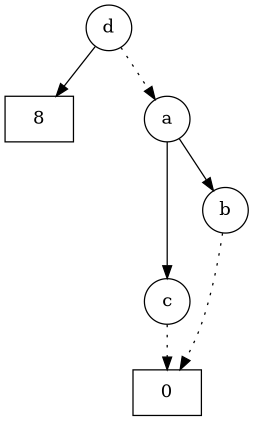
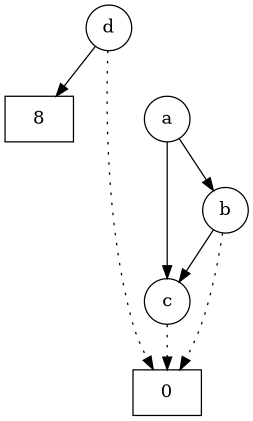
(135, 68) -> (112, 207)
none -> (200, 250)
